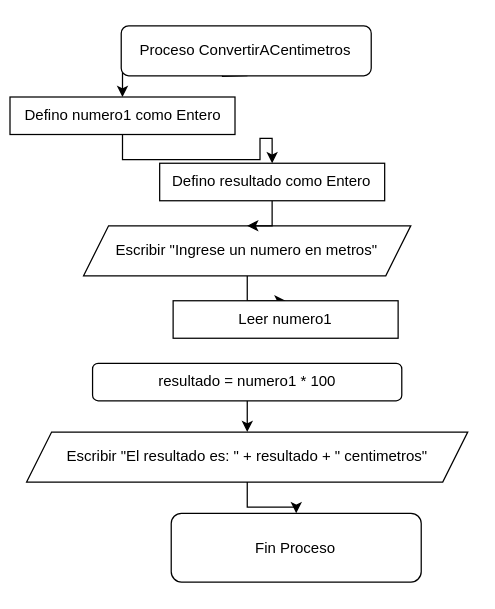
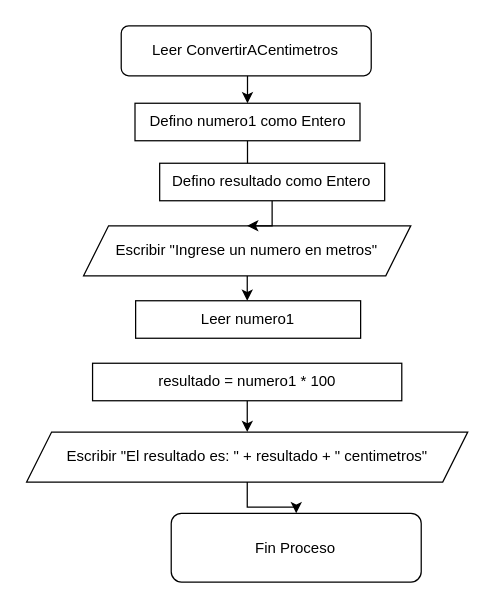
(246, 51) -> (246, 51)
(123, 116) -> (248, 122)
(286, 319) -> (248, 319)
(247, 382) -> (247, 382)
